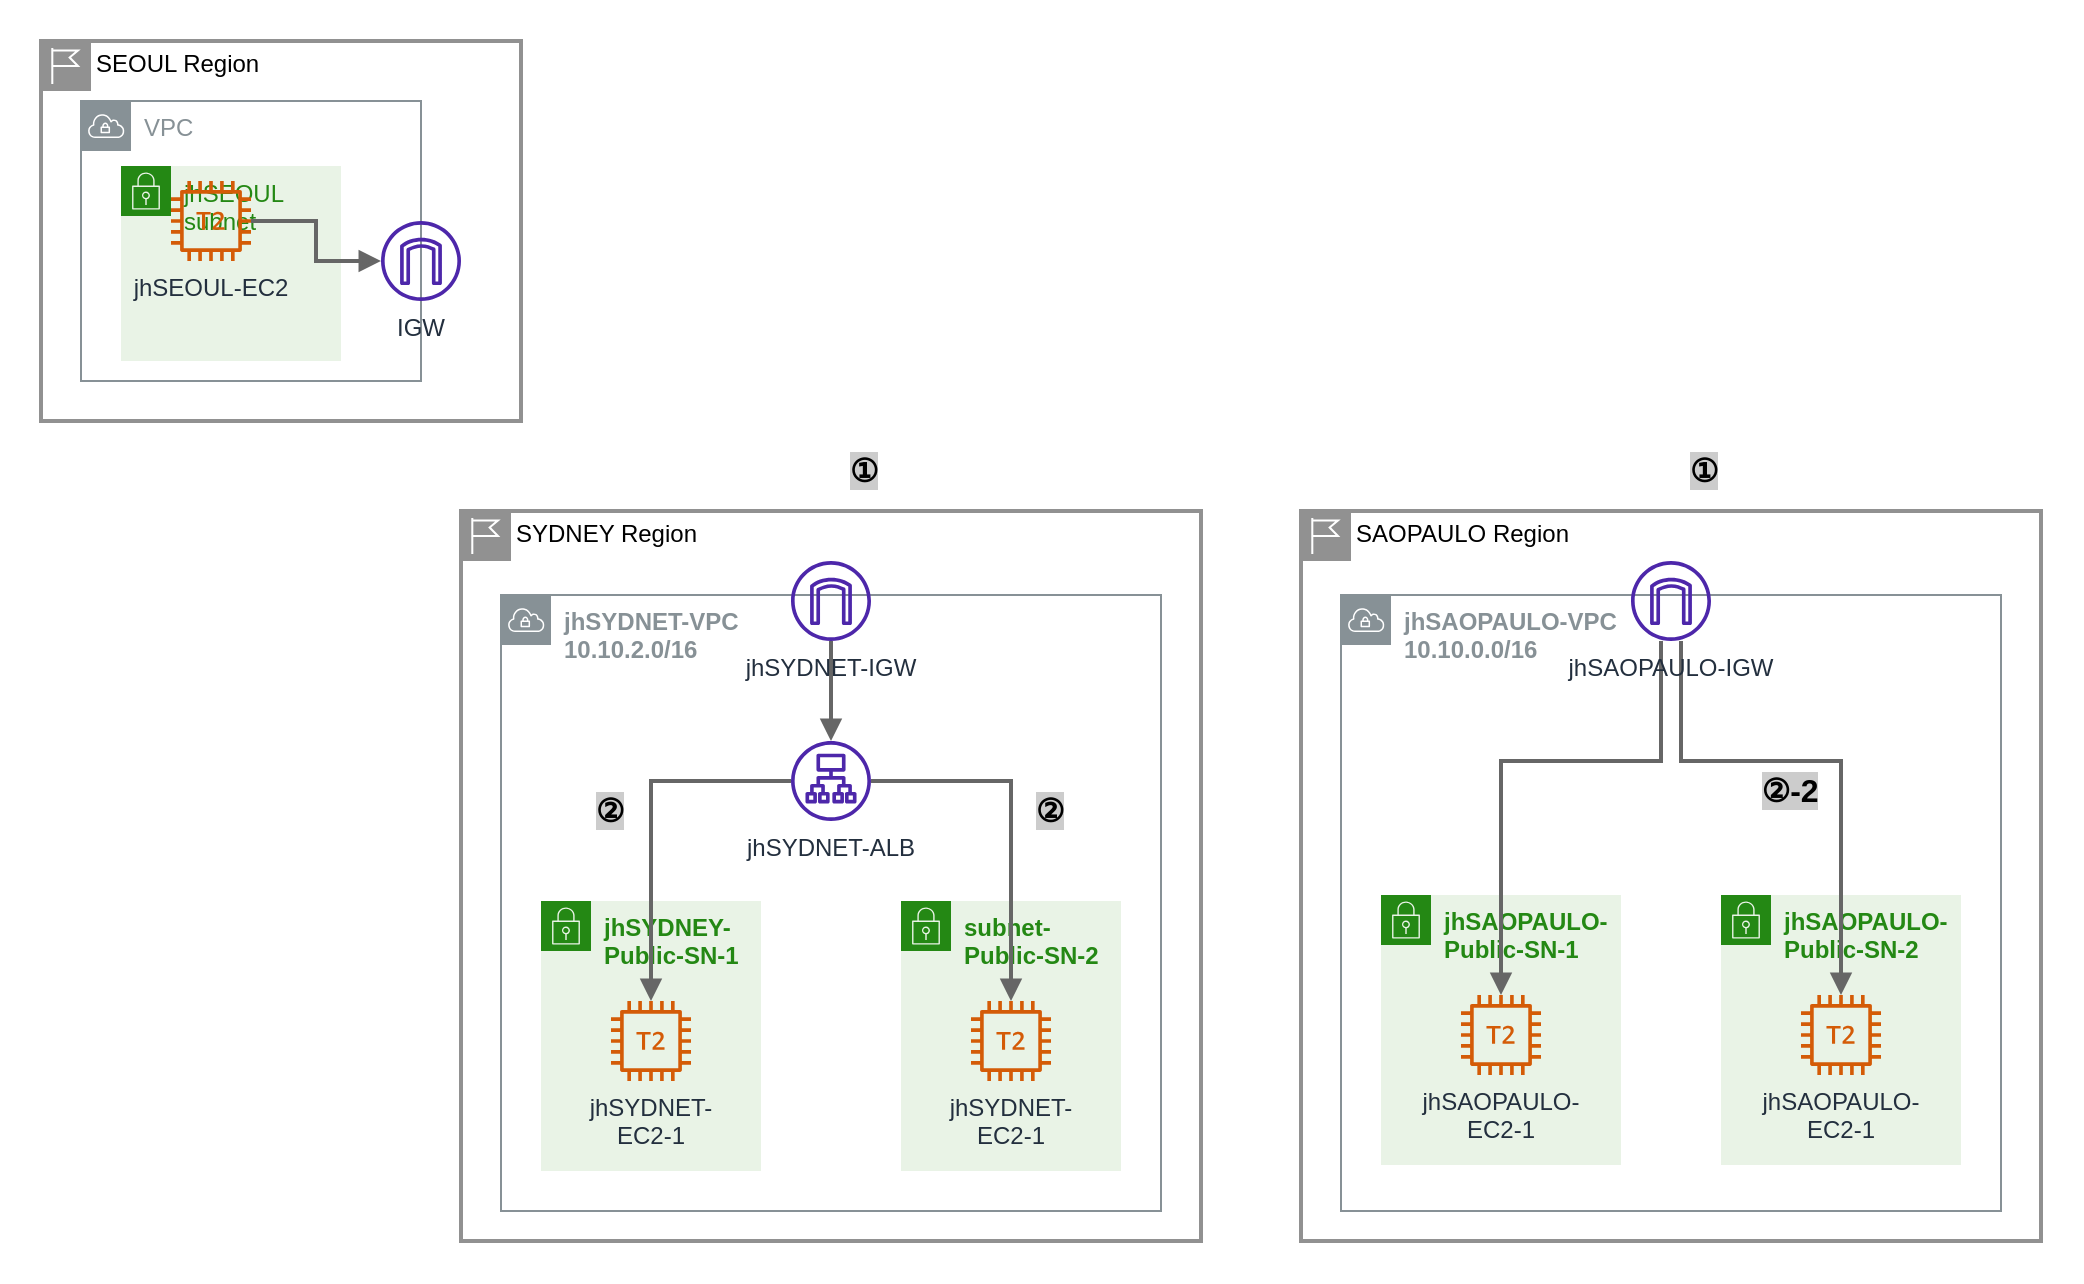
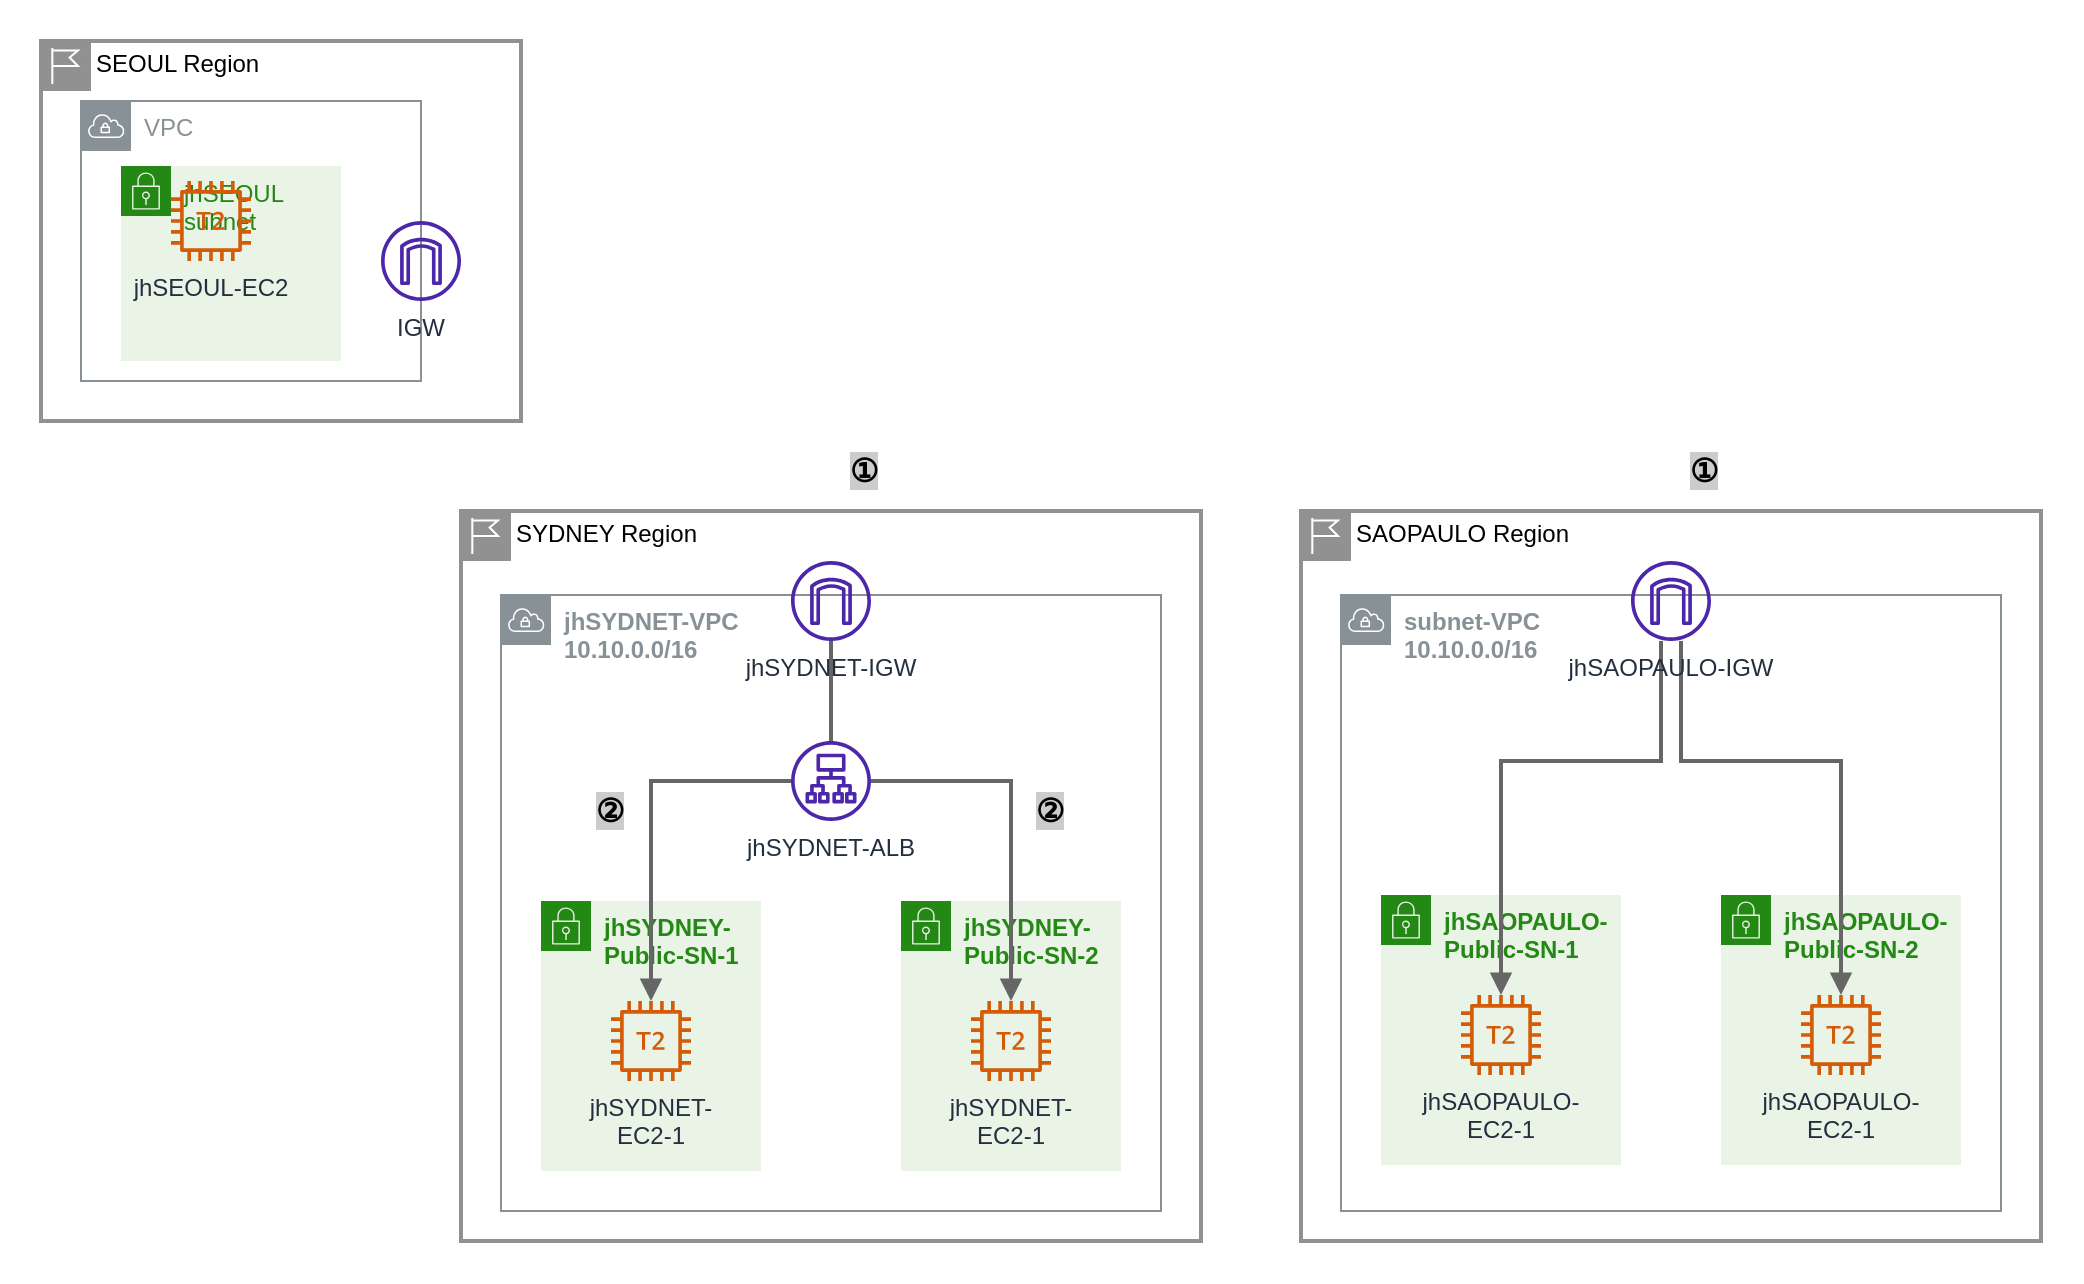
(316, 230) -> none
(646, 638) -> (646, 638)
(1499, 638) -> (1476, 638)
(831, 719) -> (831, 729)
(1791, 791) -> none
(1043, 944) -> (1043, 944)
